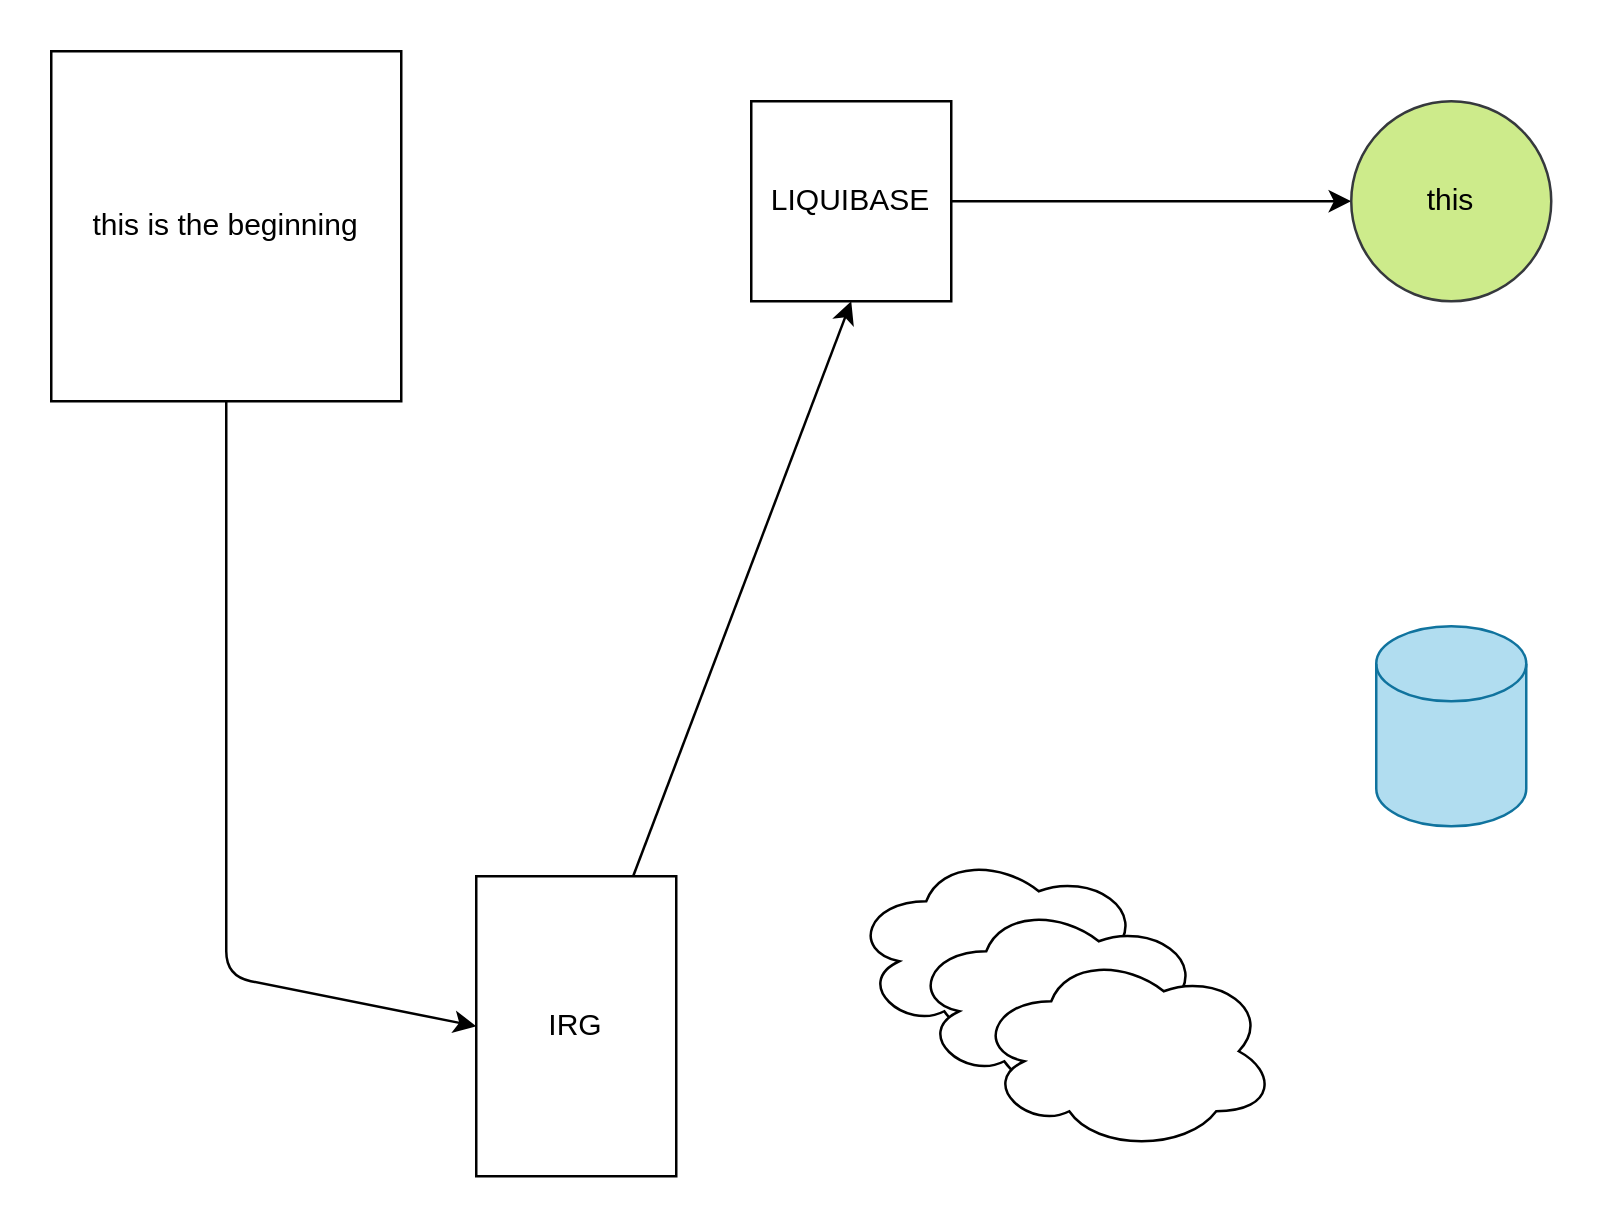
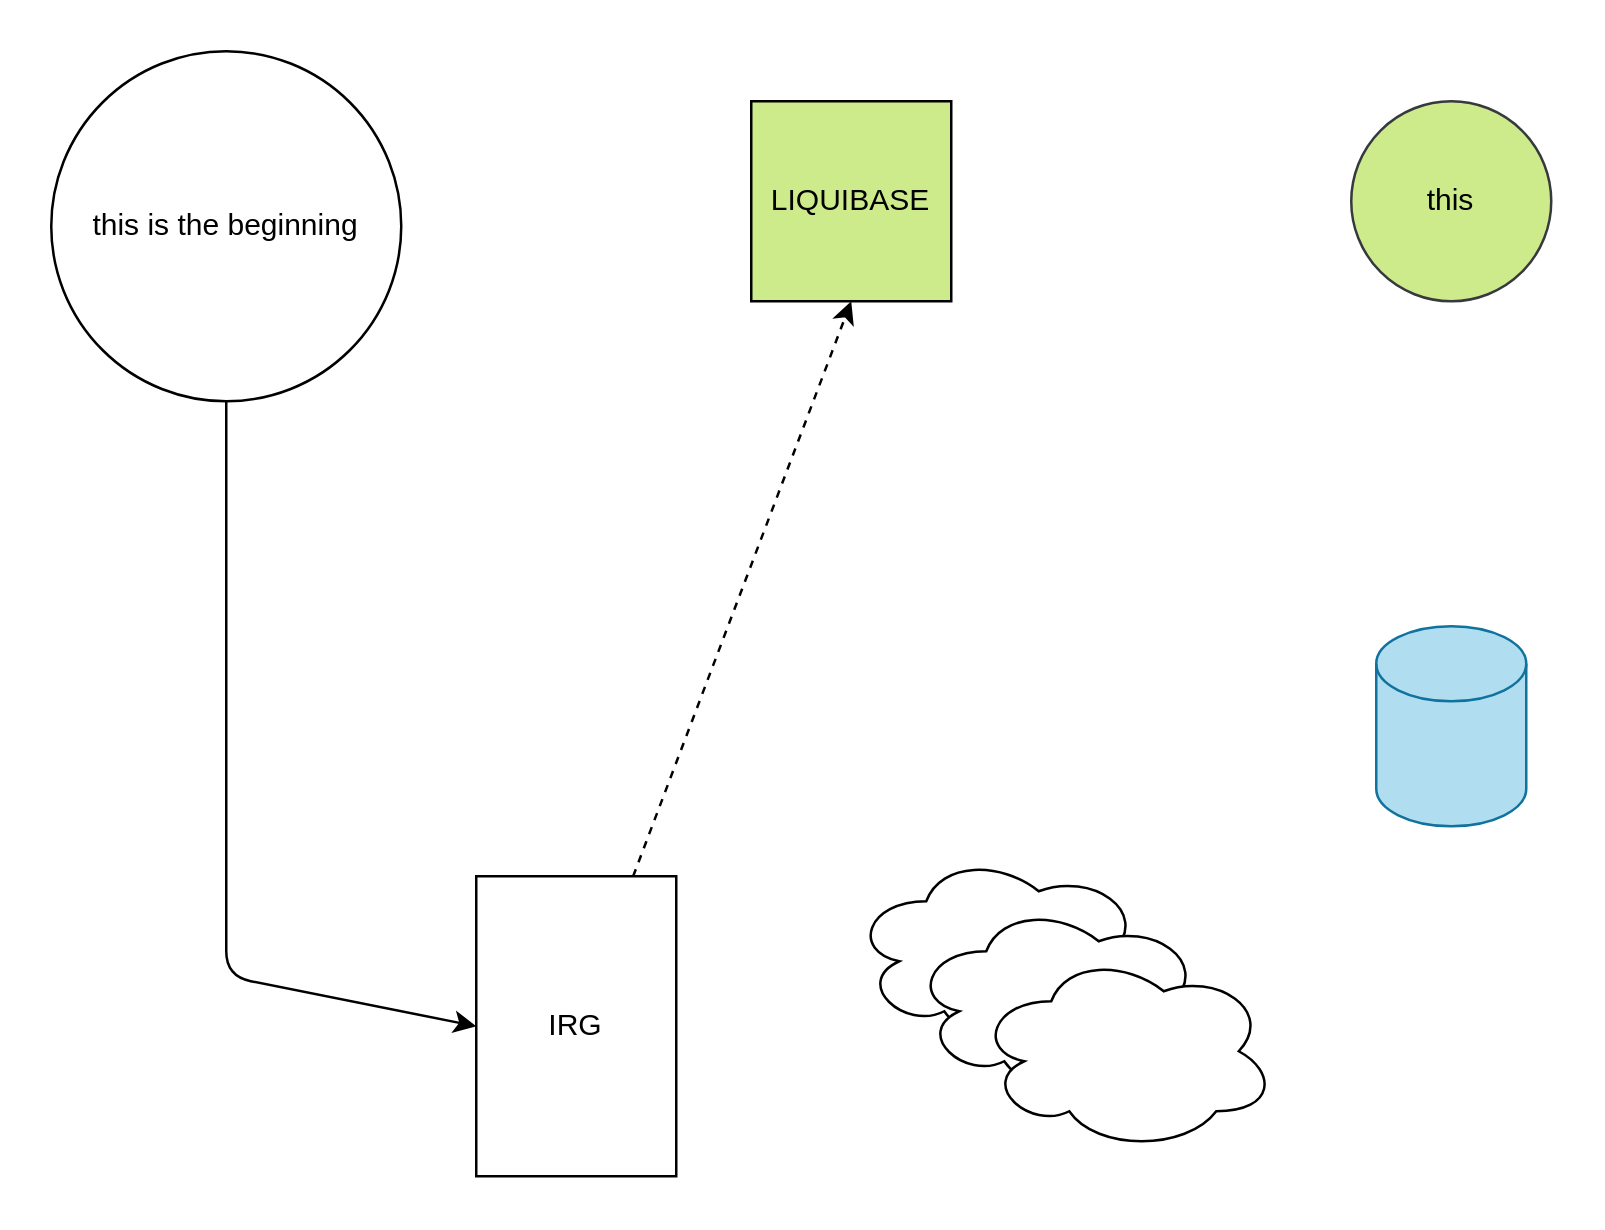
(851, 201) -> (851, 201)
(1143, 201) -> none
(226, 226) -> (226, 226)
(740, 594) -> (740, 594)
